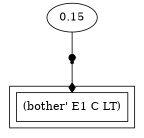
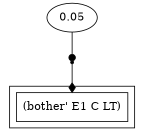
(72, 18) -> (72, 18)
